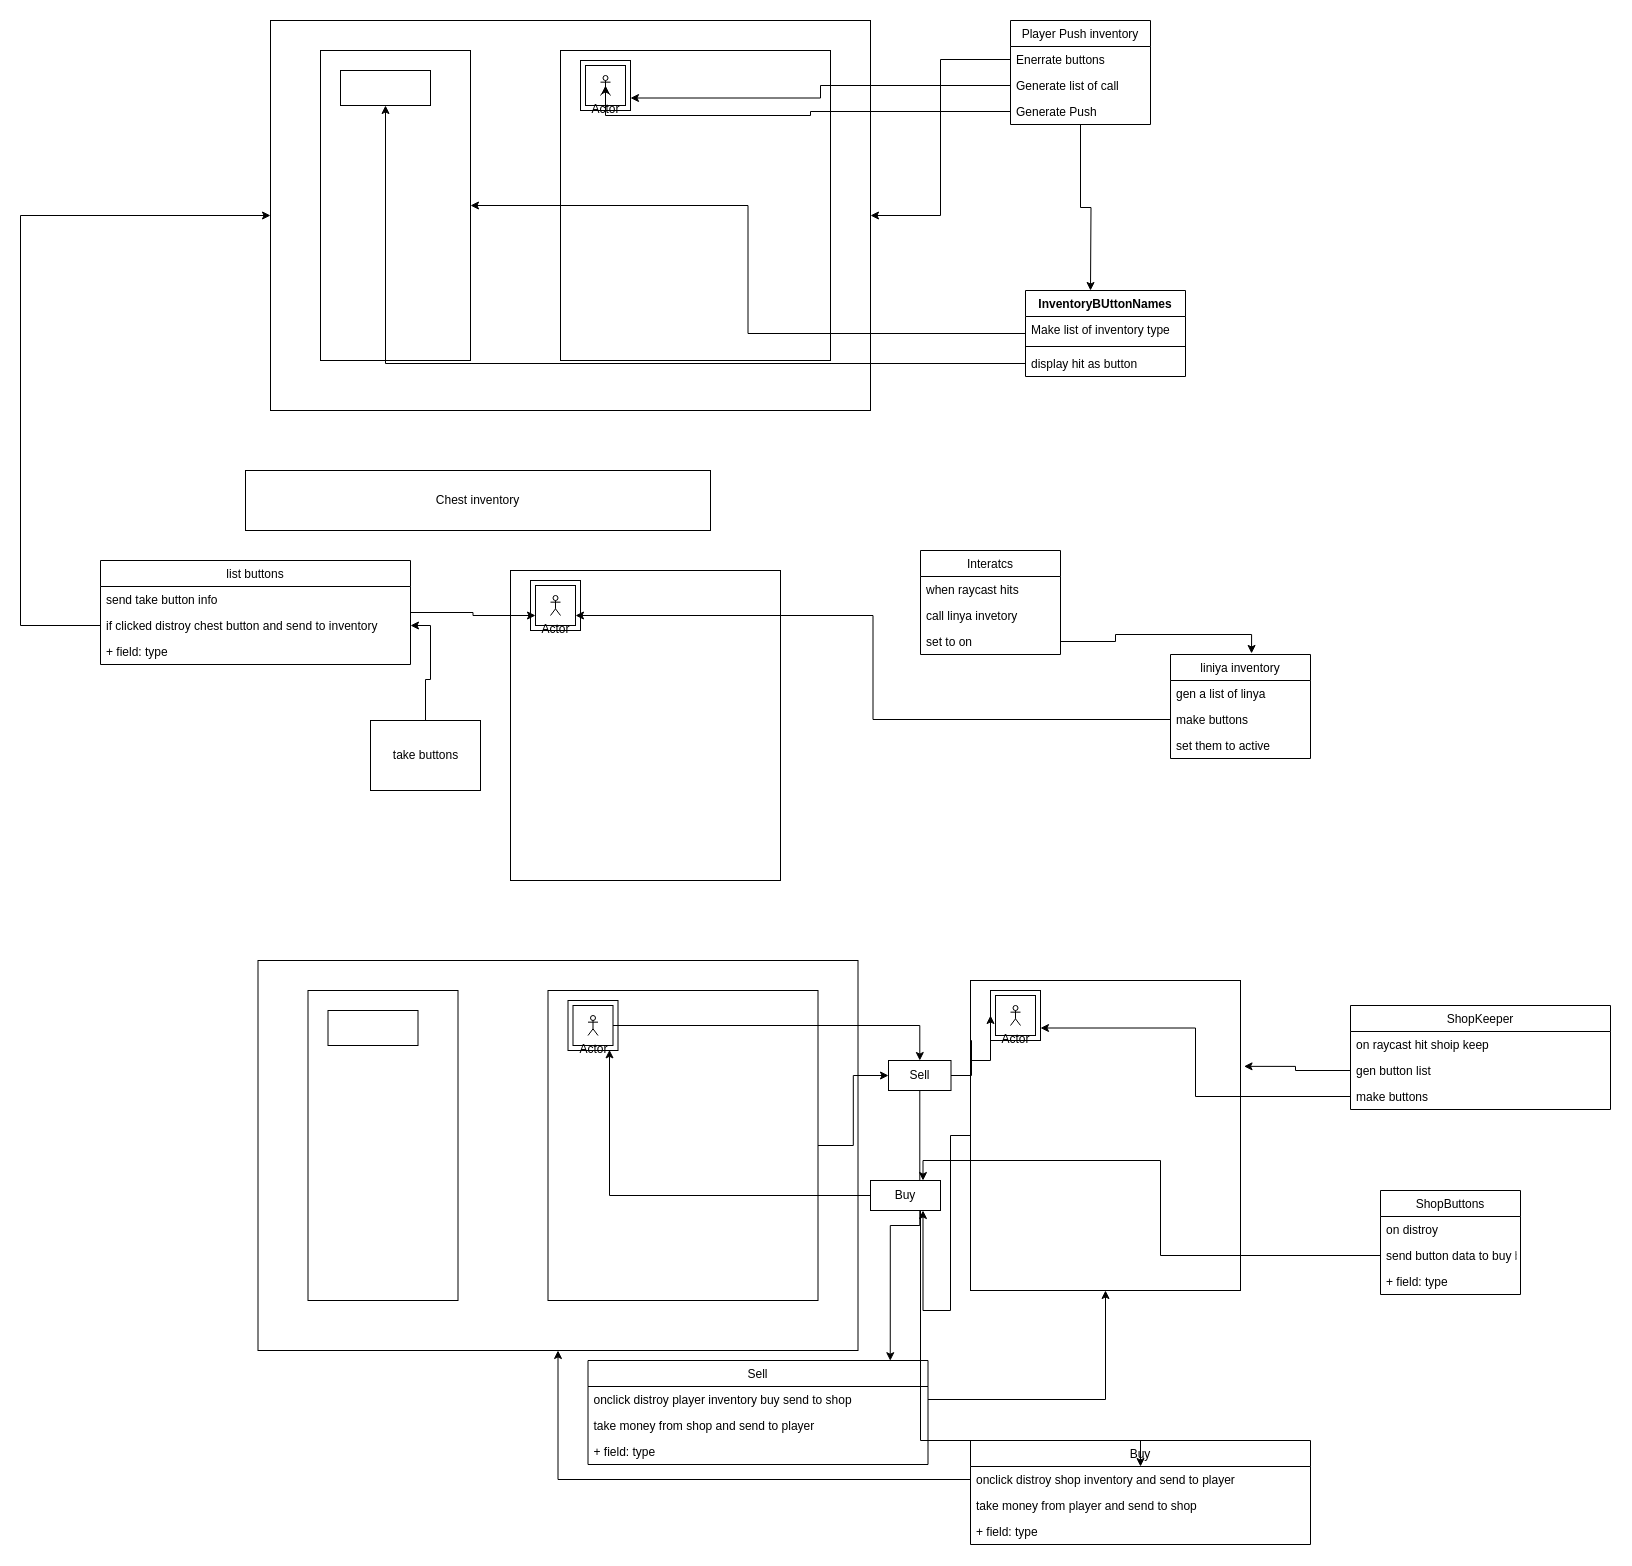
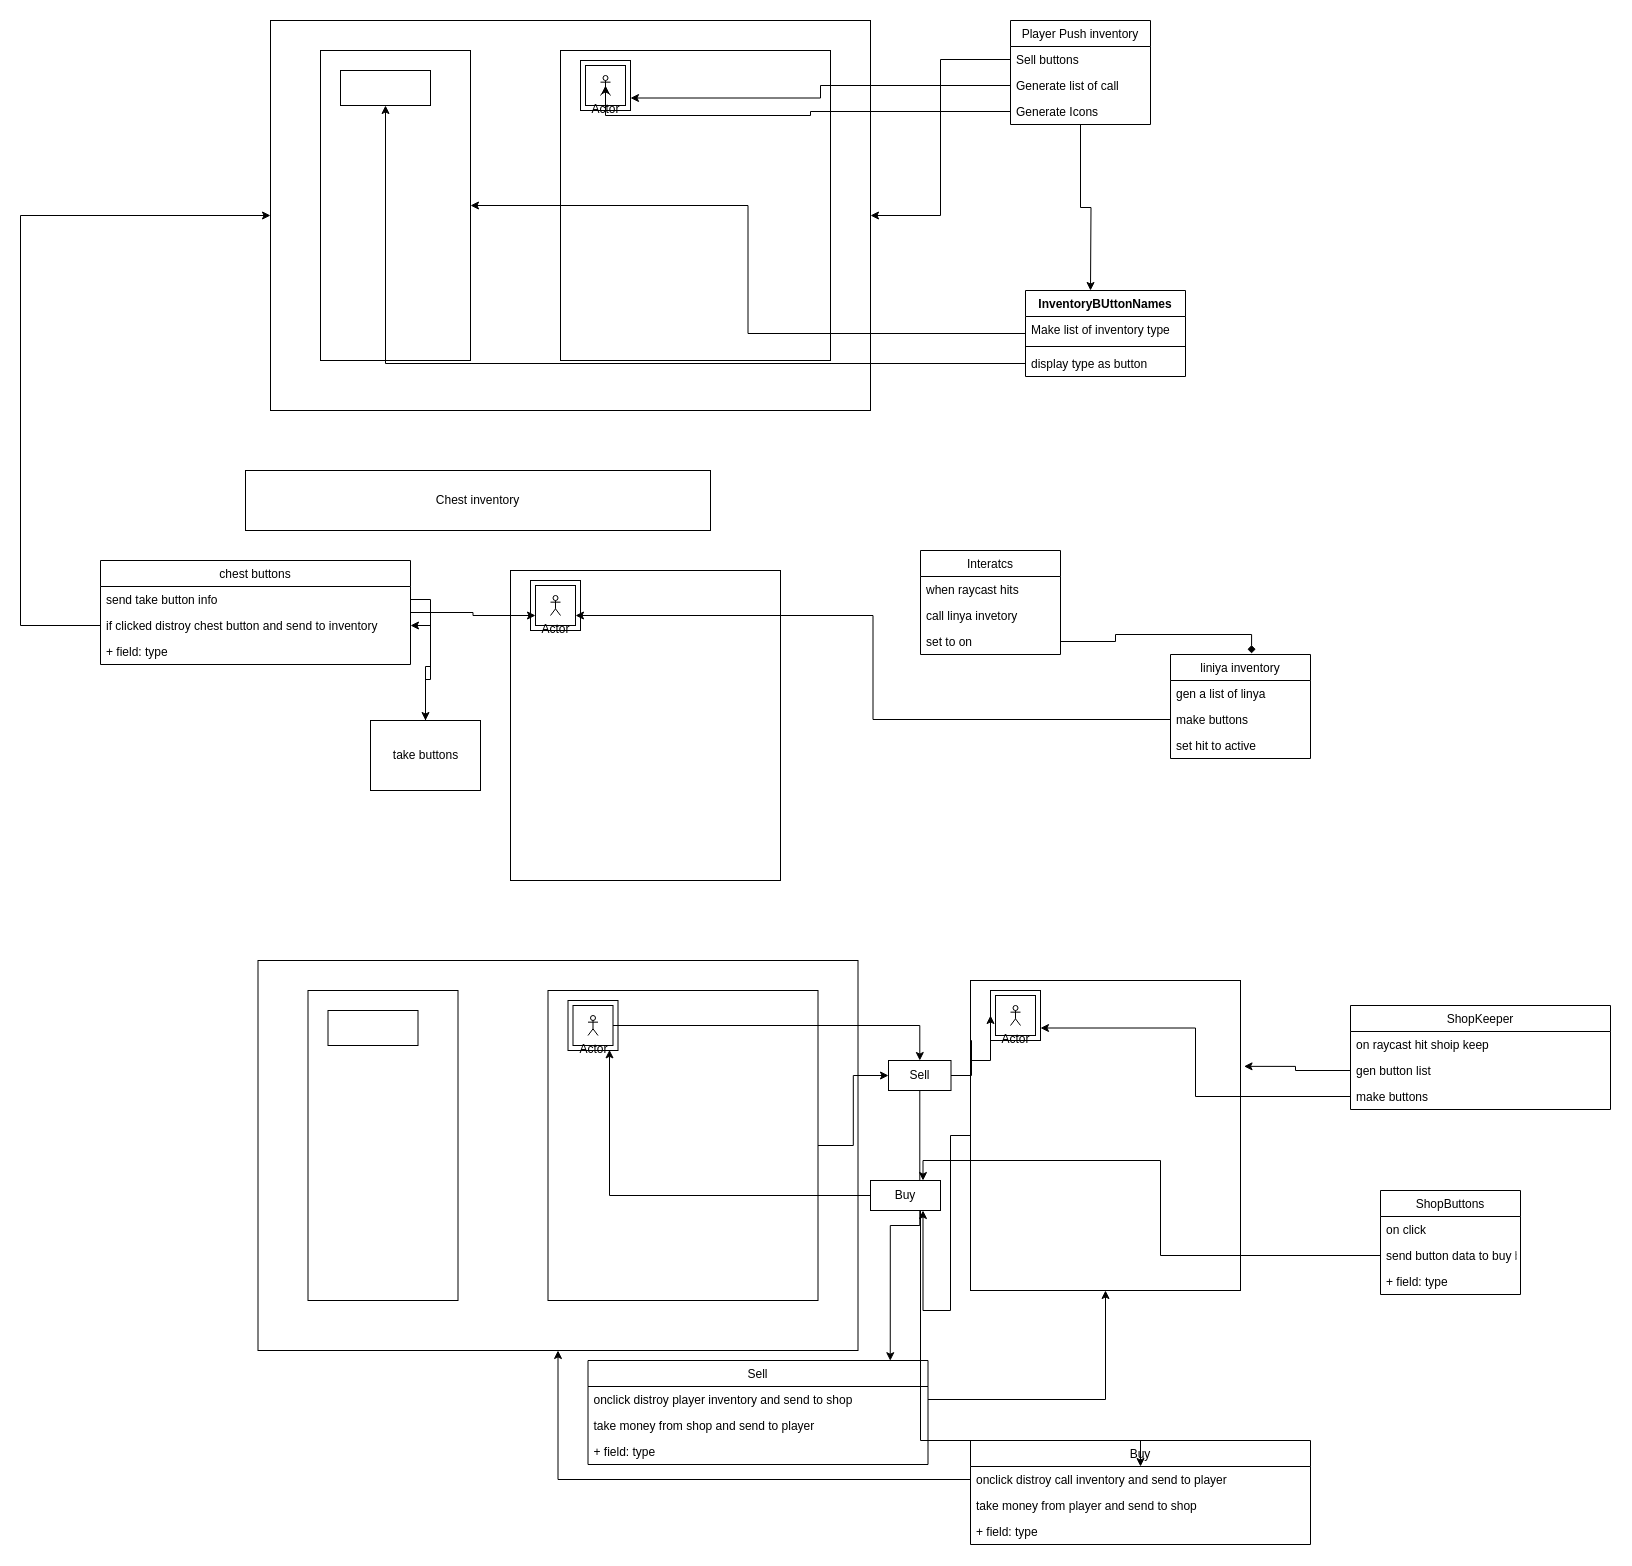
(1068, 60) -> (1052, 60)
(1058, 112) -> (1061, 112)
(1092, 364) -> (1097, 364)
(255, 574) -> (255, 574)
none -> (431, 601)
(1252, 645) -> (1252, 644)
(1230, 746) -> (1225, 746)
(1416, 1230) -> (1408, 1230)
(739, 1400) -> (739, 1400)
(1122, 1480) -> (1119, 1480)
